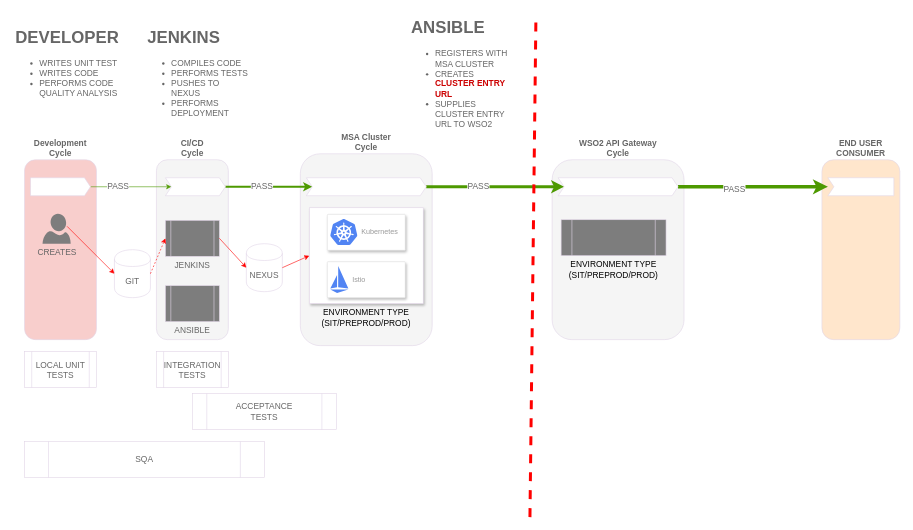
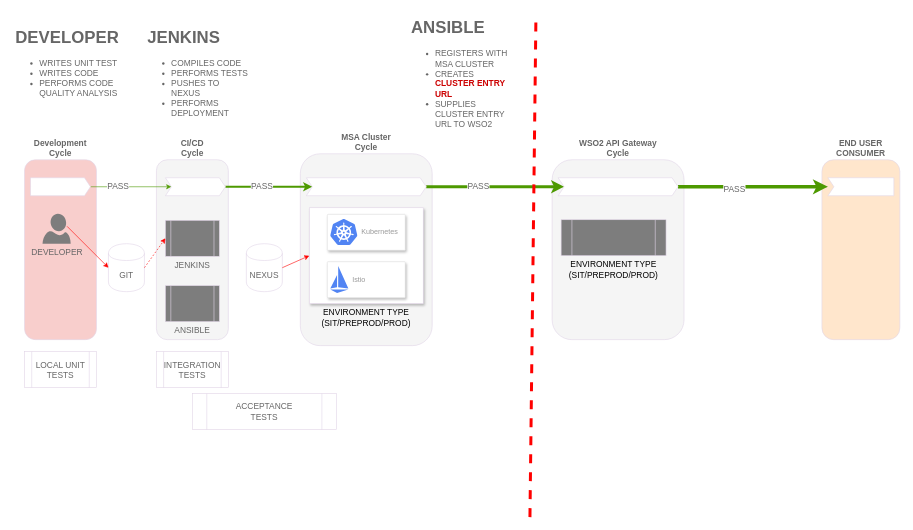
(227, 247) -> none
(57, 253) -> (57, 253)
(132, 274) -> (126, 268)
(144, 460) -> none
